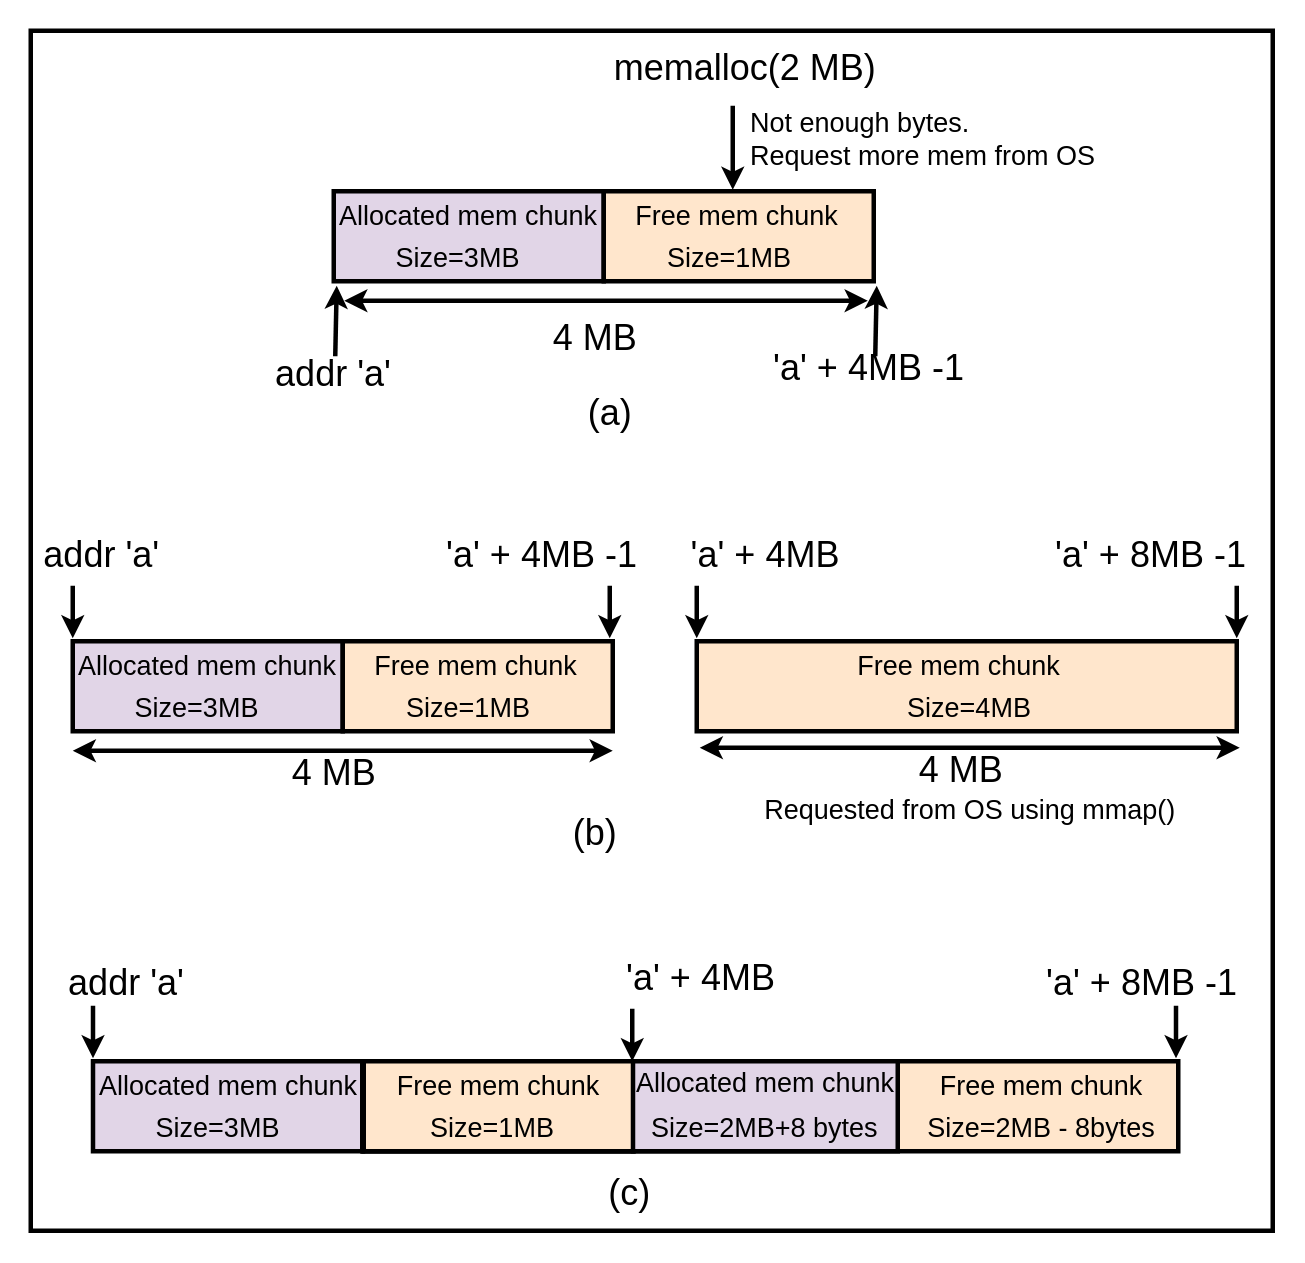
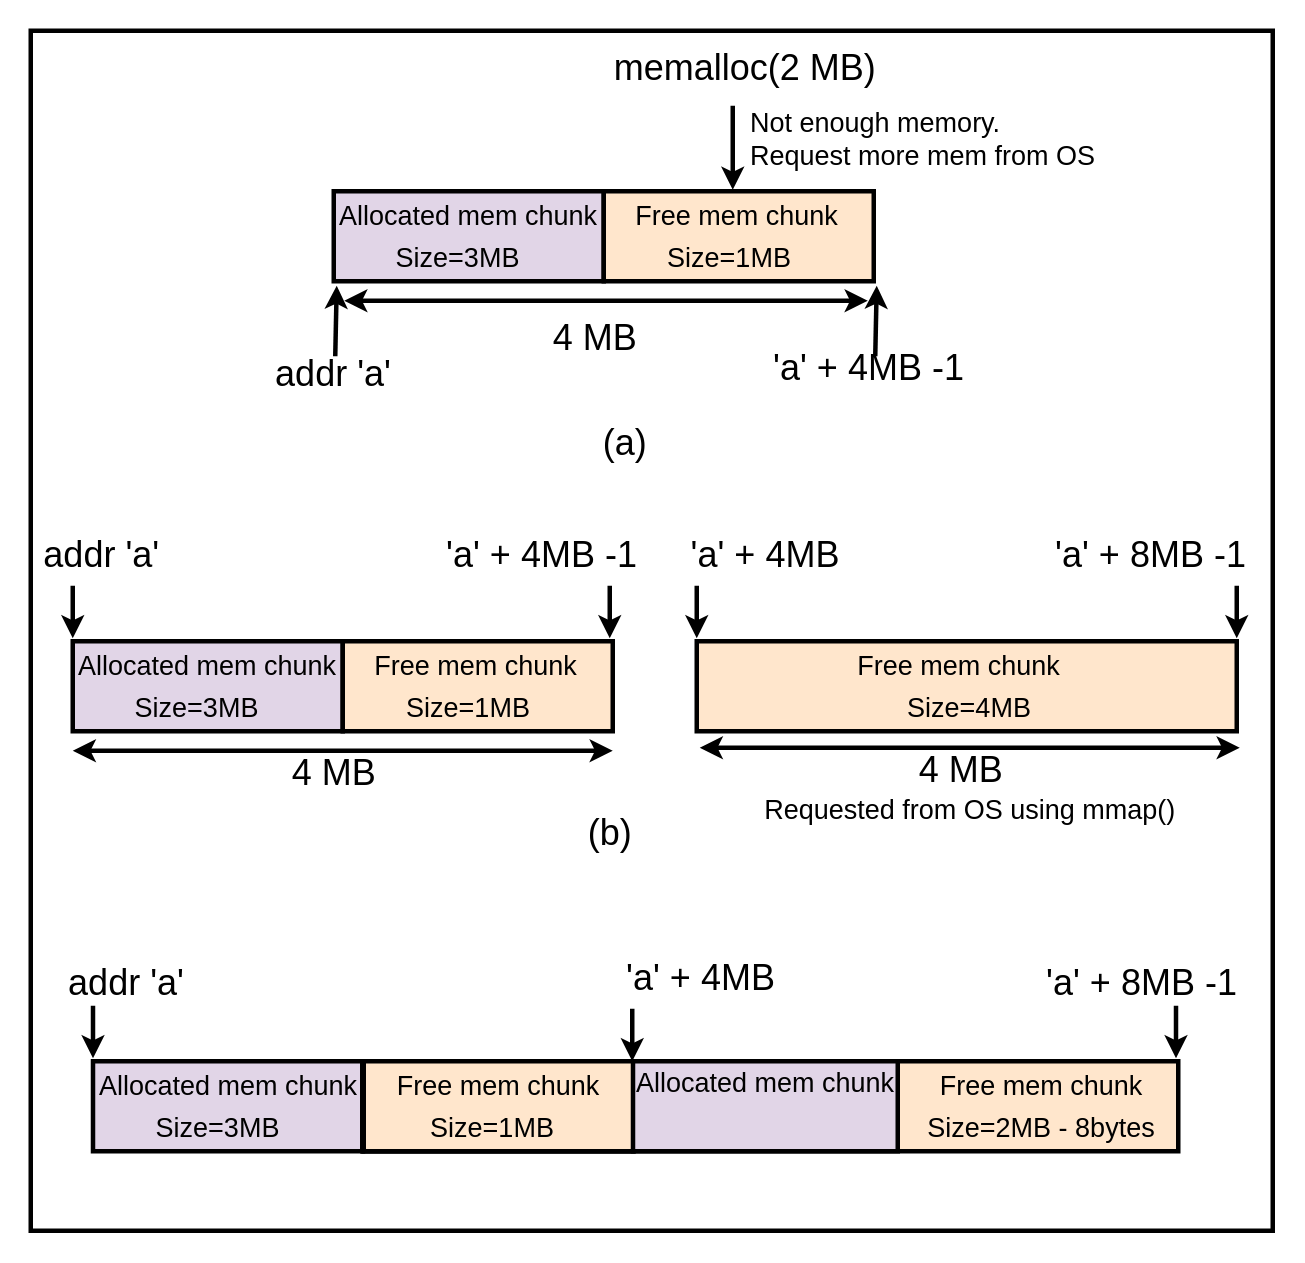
(862, 140) -> (862, 140)
(611, 413) -> (626, 443)
(596, 833) -> (611, 833)
(765, 1129) -> none
(630, 1193) -> none
